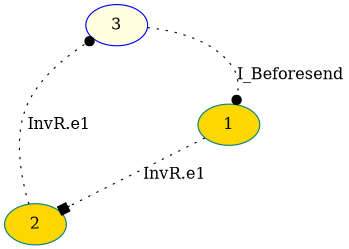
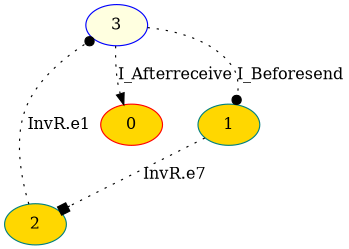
none -> (132, 125)
(175, 175) -> (175, 175)
